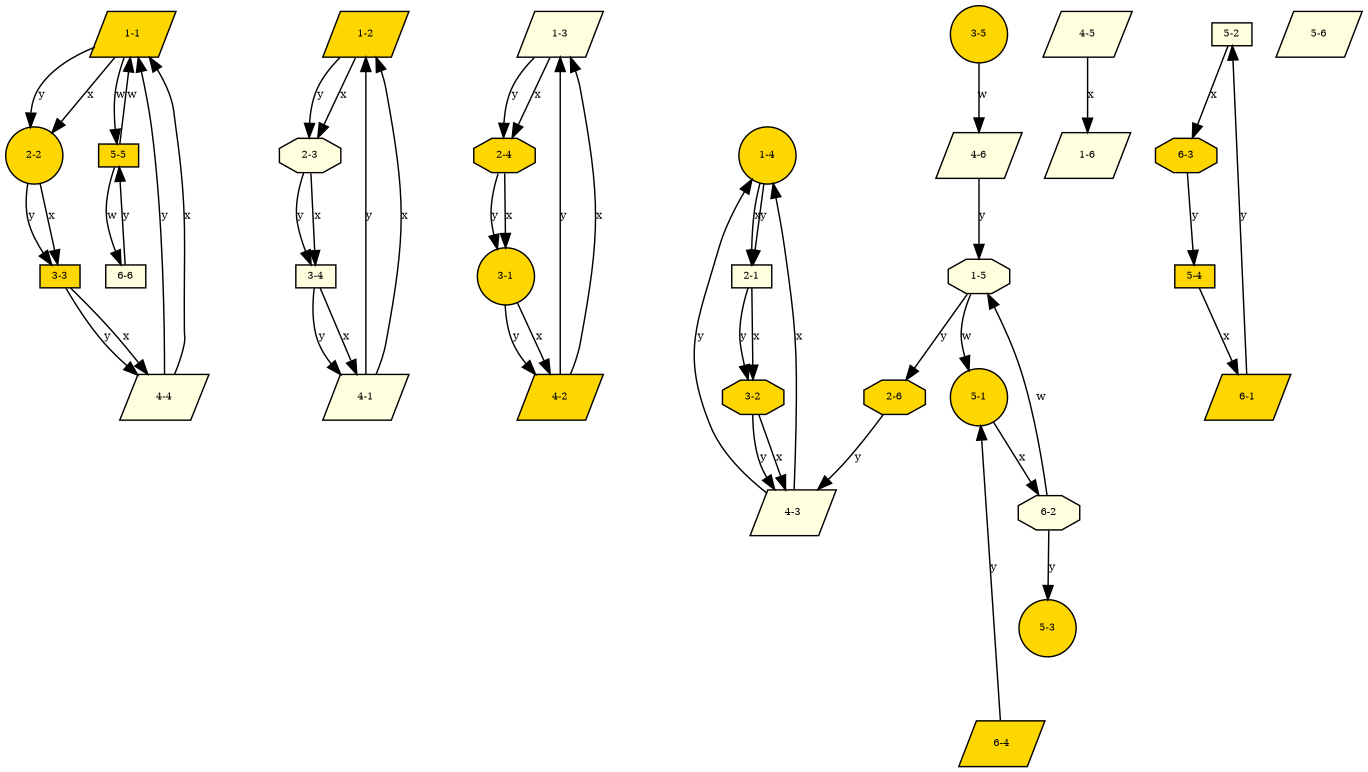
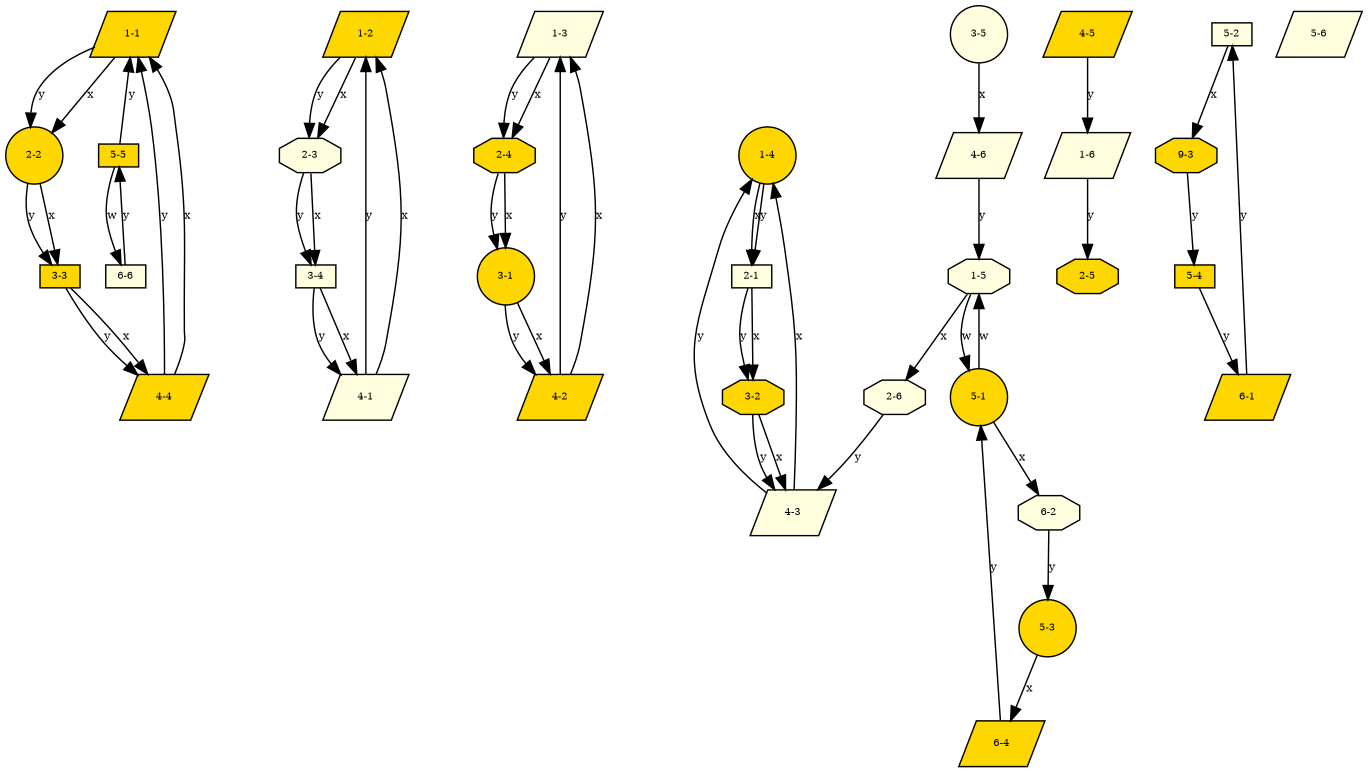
(979, 34) -> (979, 34)
(1088, 34) -> (1088, 34)
(115, 93) -> none
(132, 95) -> (132, 95)
(983, 95) -> (983, 95)
(1091, 95) -> (1091, 95)
(1186, 155) -> (1186, 155)
none -> (1088, 276)
(944, 337) -> (944, 337)
(1227, 337) -> (1227, 337)
(164, 397) -> (164, 397)
(895, 397) -> (895, 397)
(1029, 399) -> (979, 339)
none -> (1027, 681)
